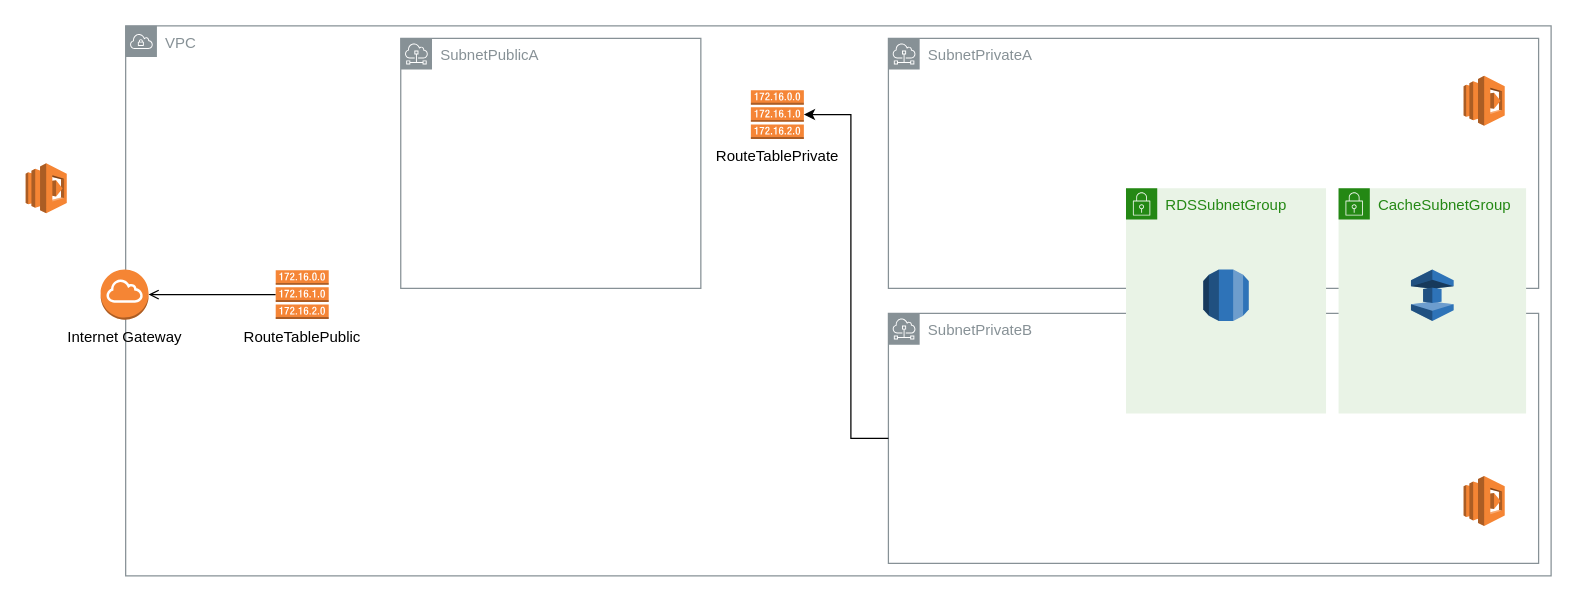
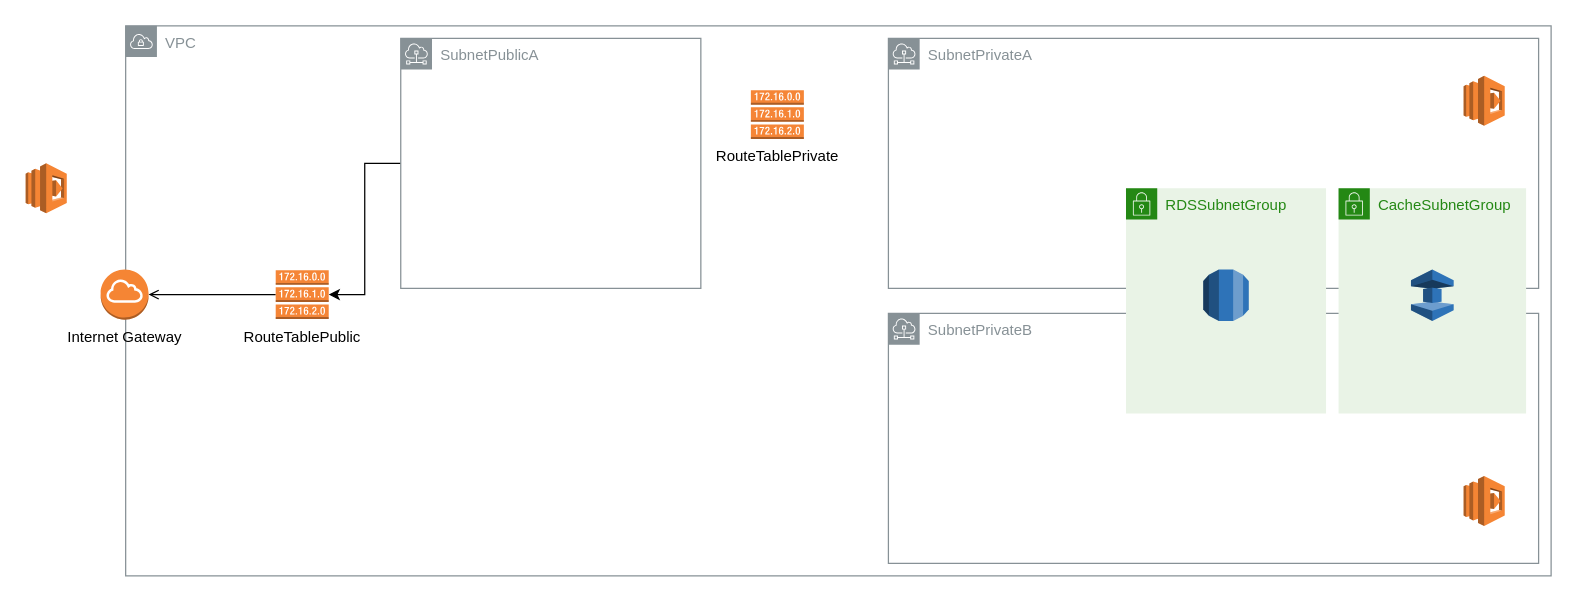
none -> (365, 224)
(851, 276) -> none
